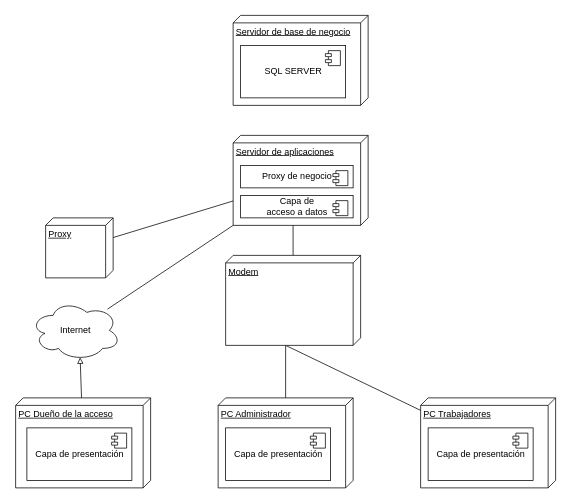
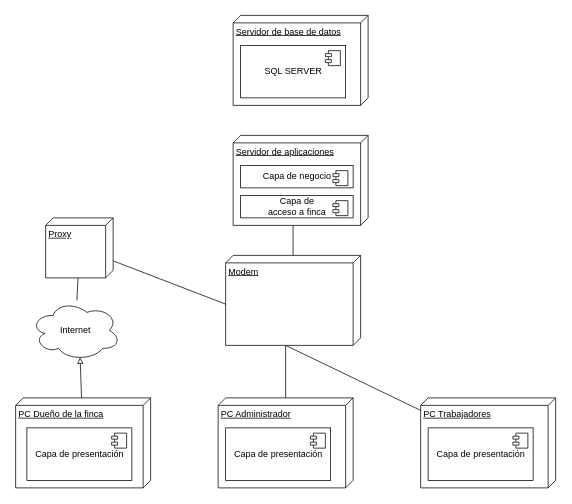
(297, 32) -> (293, 32)
(297, 177) -> (297, 177)
(297, 207) -> (297, 207)
(172, 219) -> (169, 282)
(170, 268) -> (77, 289)
(65, 415) -> (62, 415)
